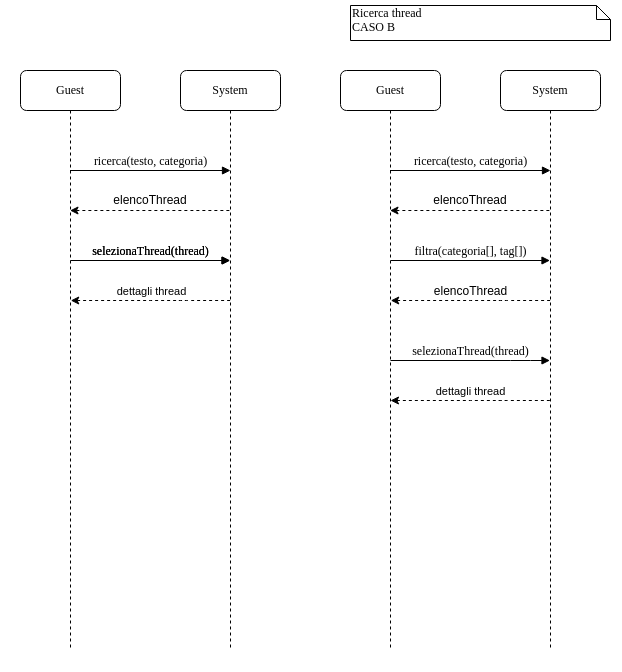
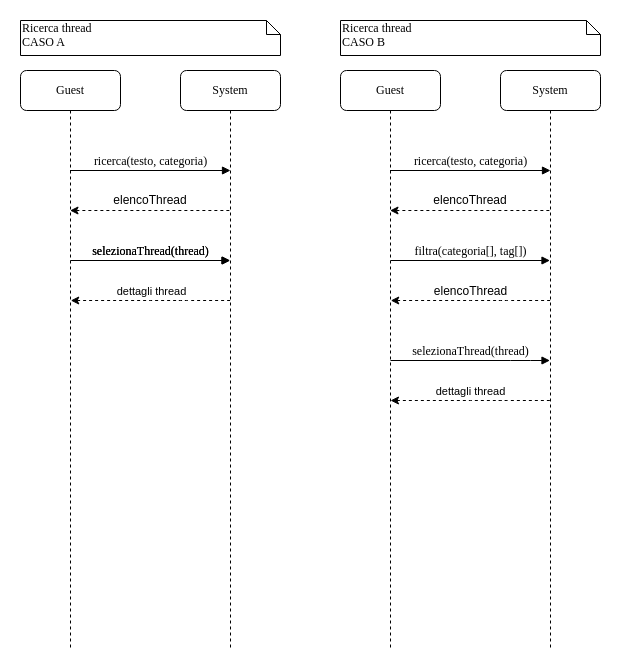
(481, 23) -> (471, 38)
none -> (151, 38)
